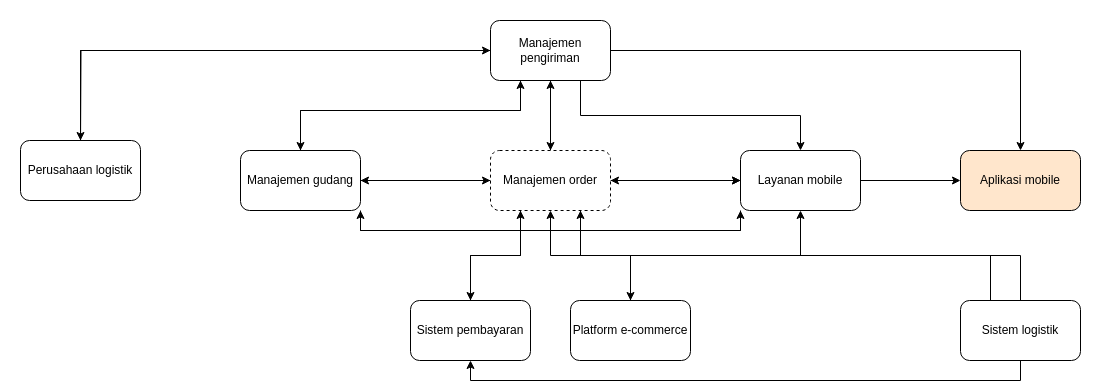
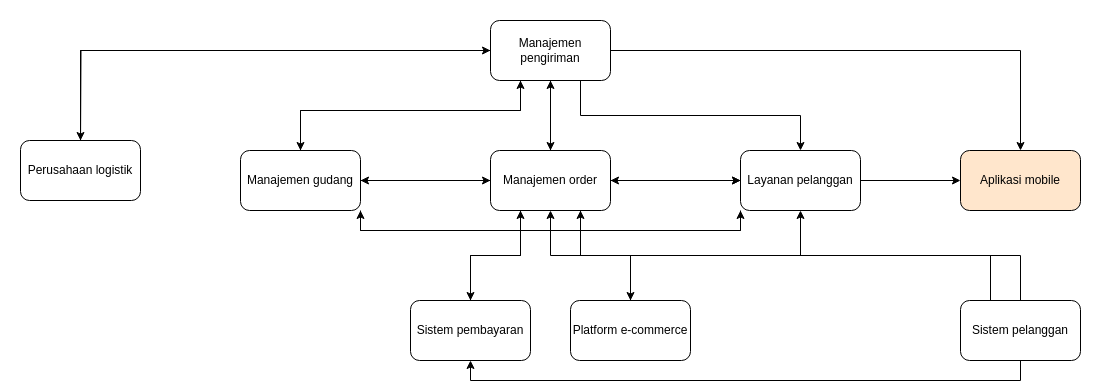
(551, 181) -> (551, 181)
(801, 181) -> (801, 181)
(1021, 331) -> (1021, 331)
